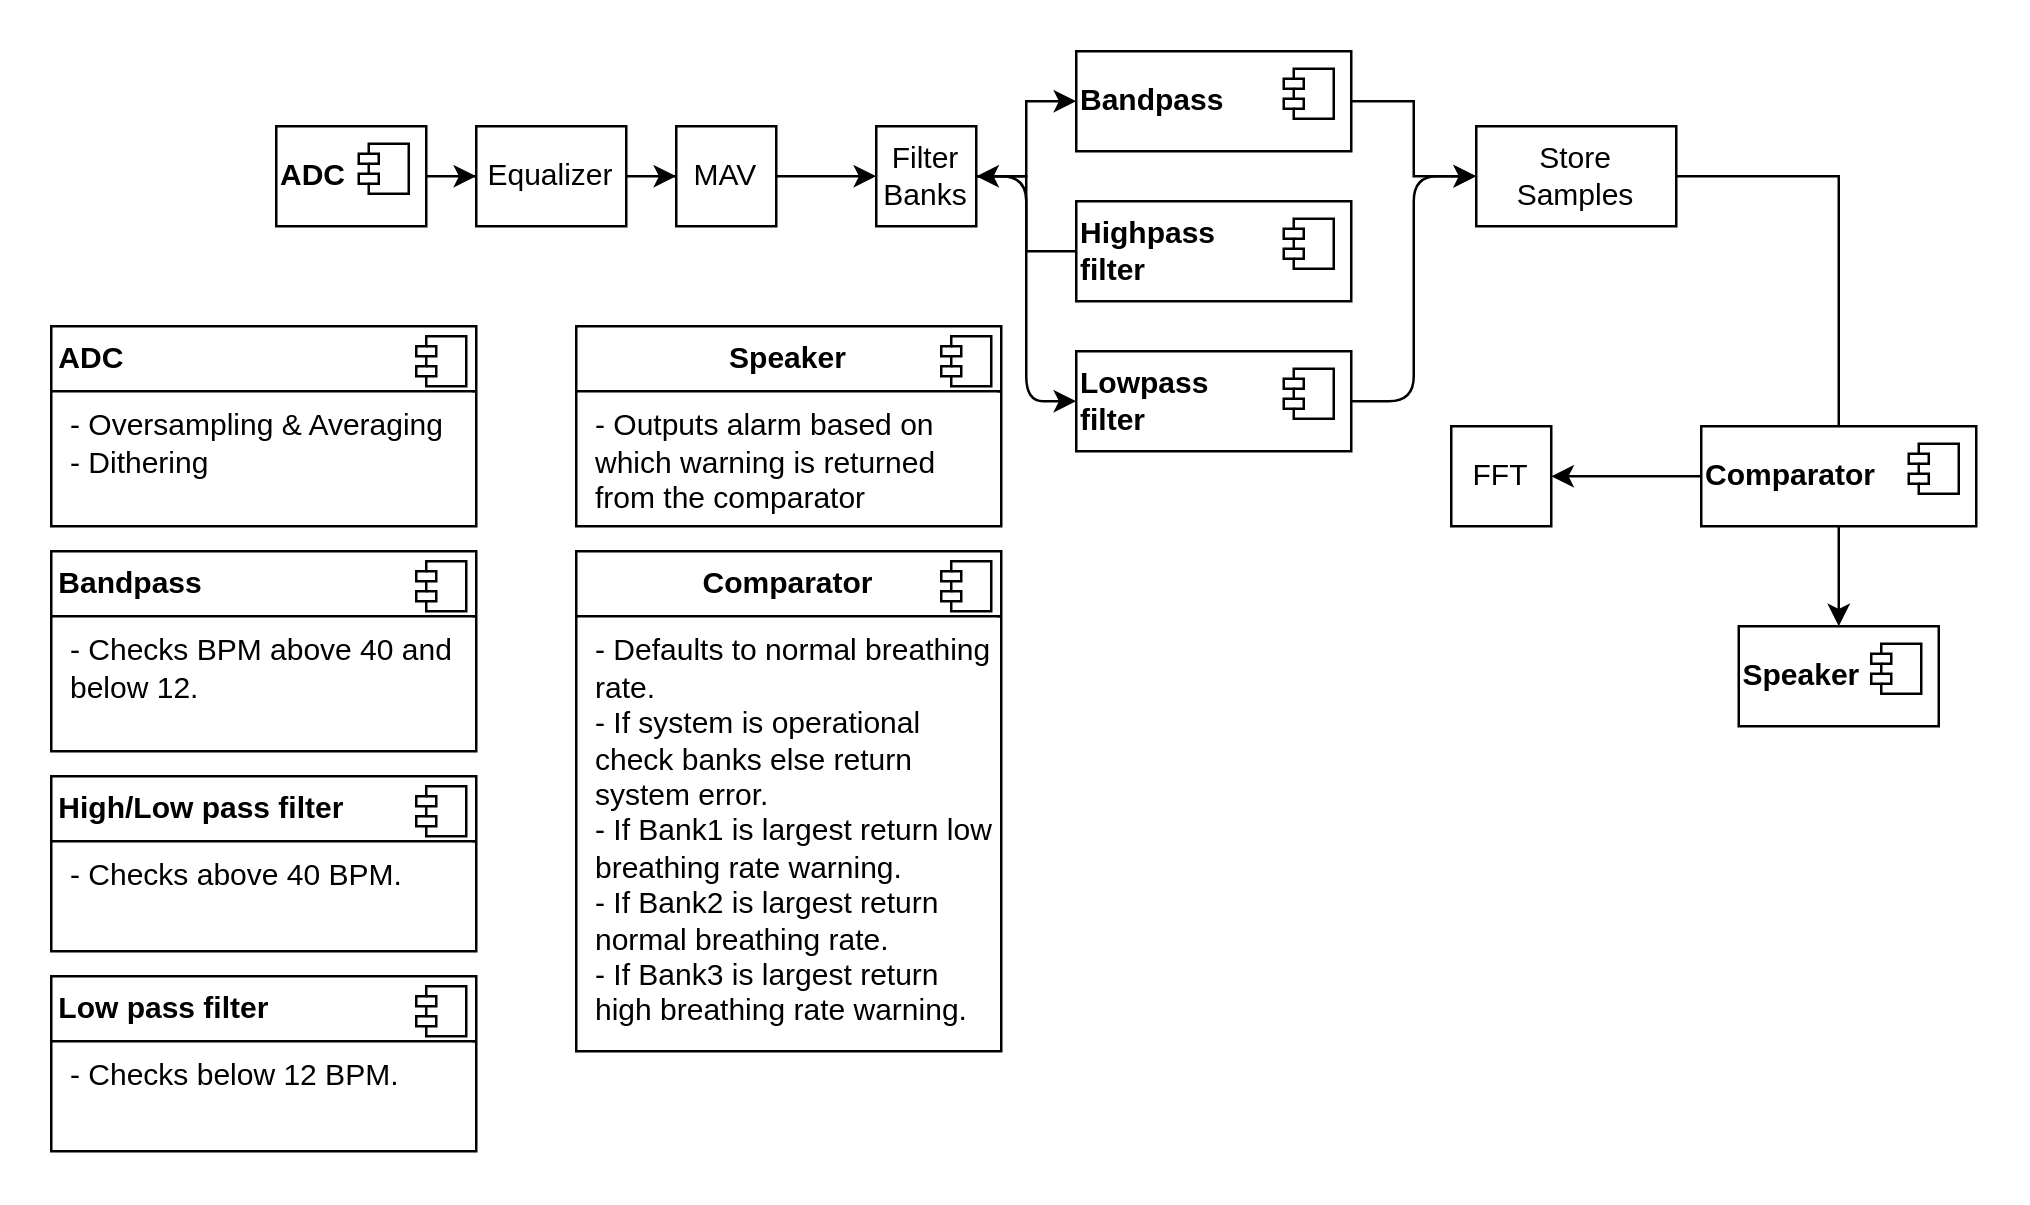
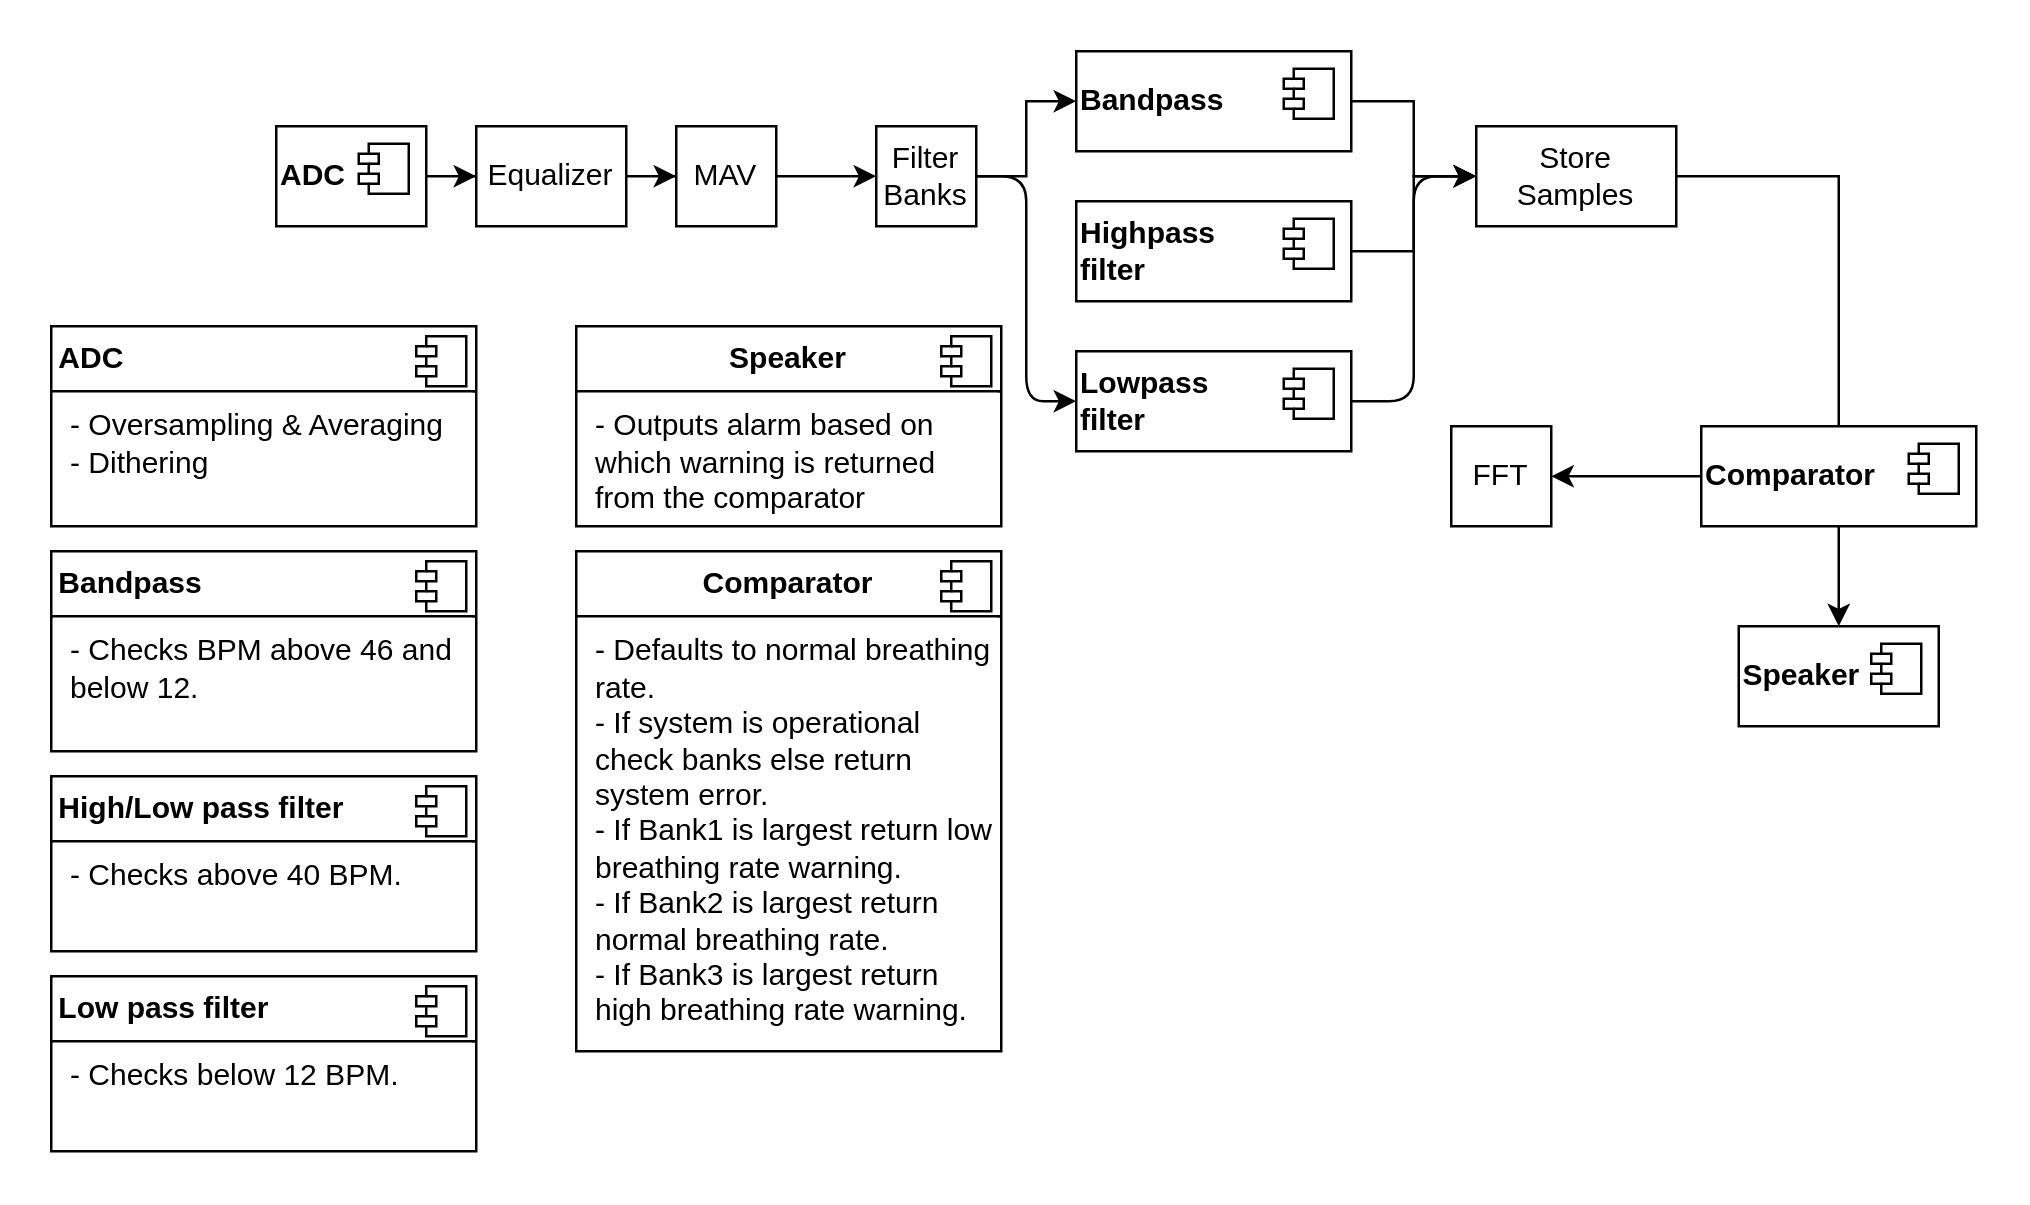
(1054, 251) -> (1379, 251)
(266, 551) -> (266, 551)
